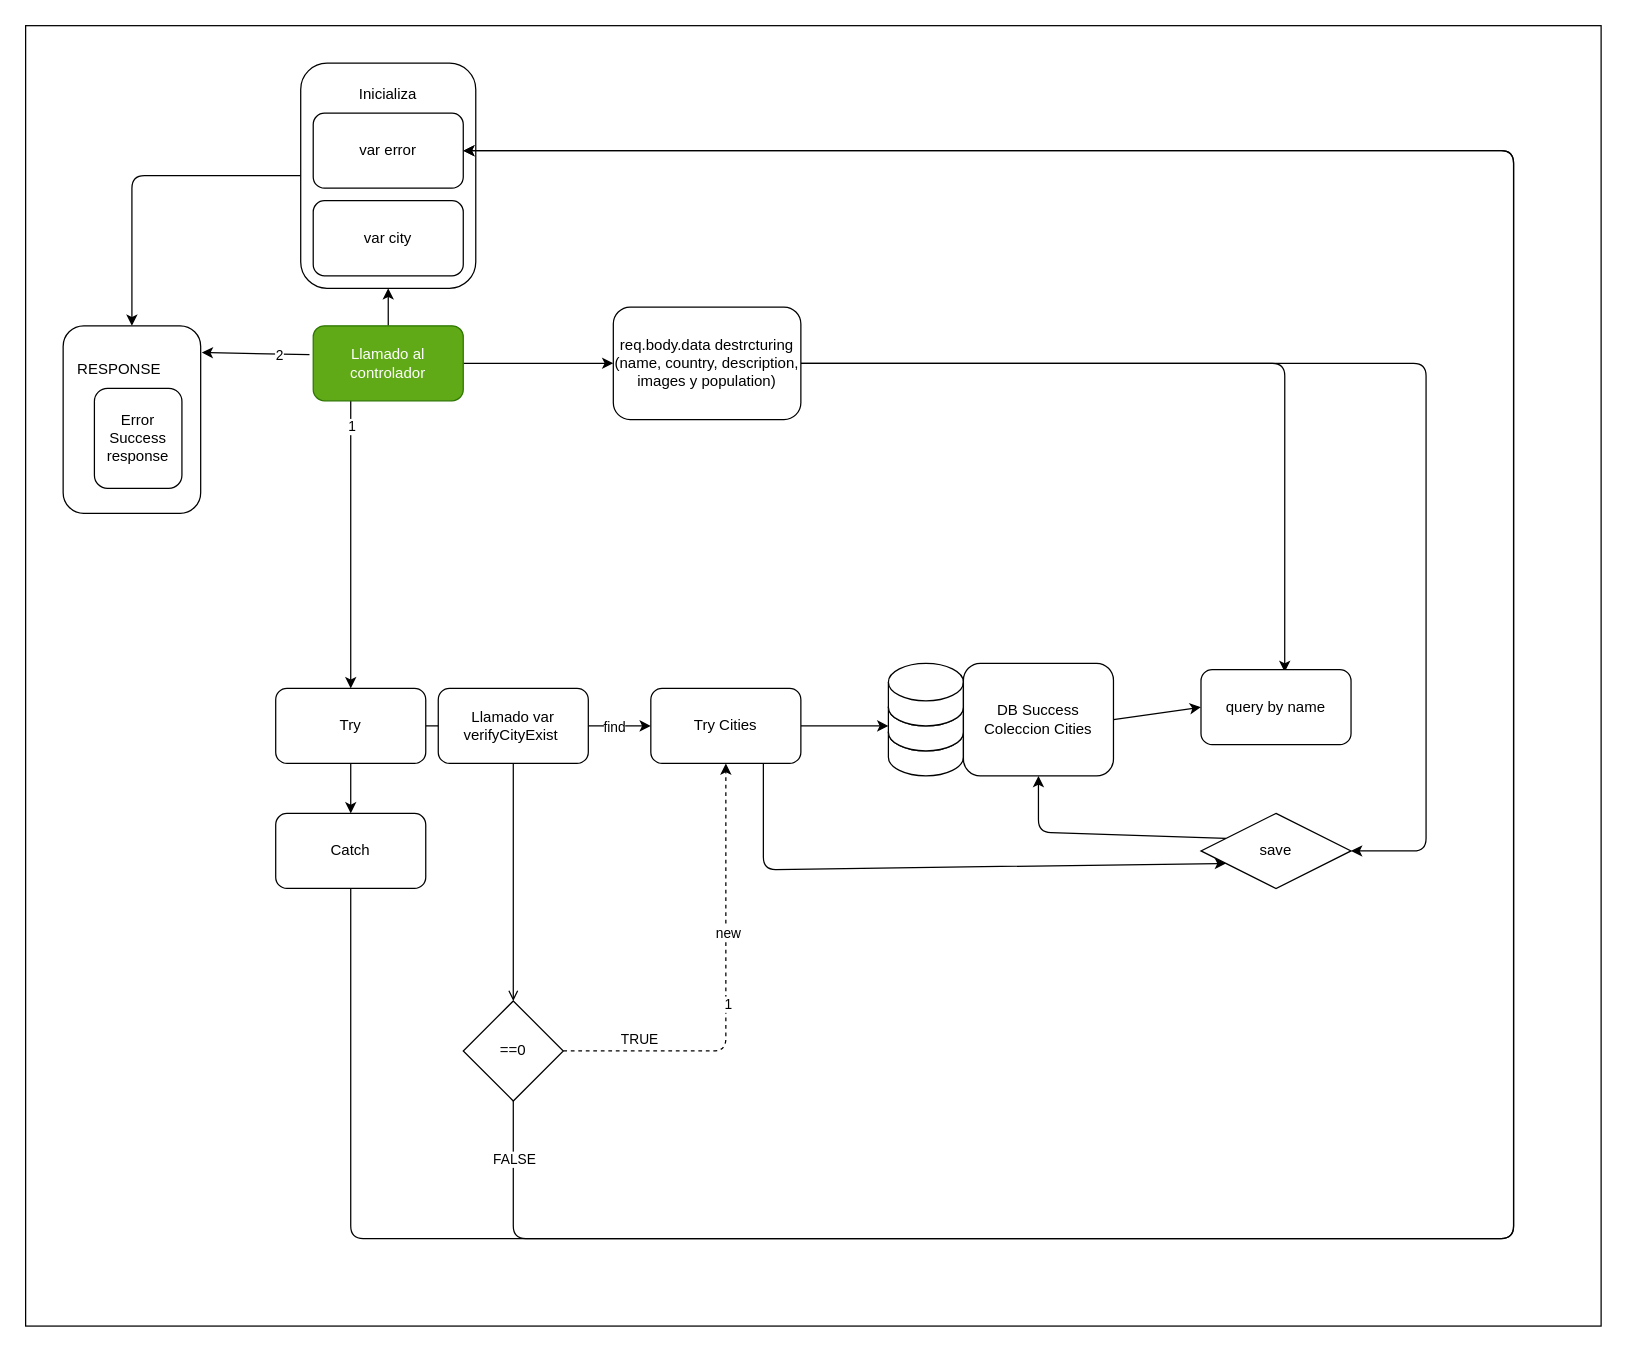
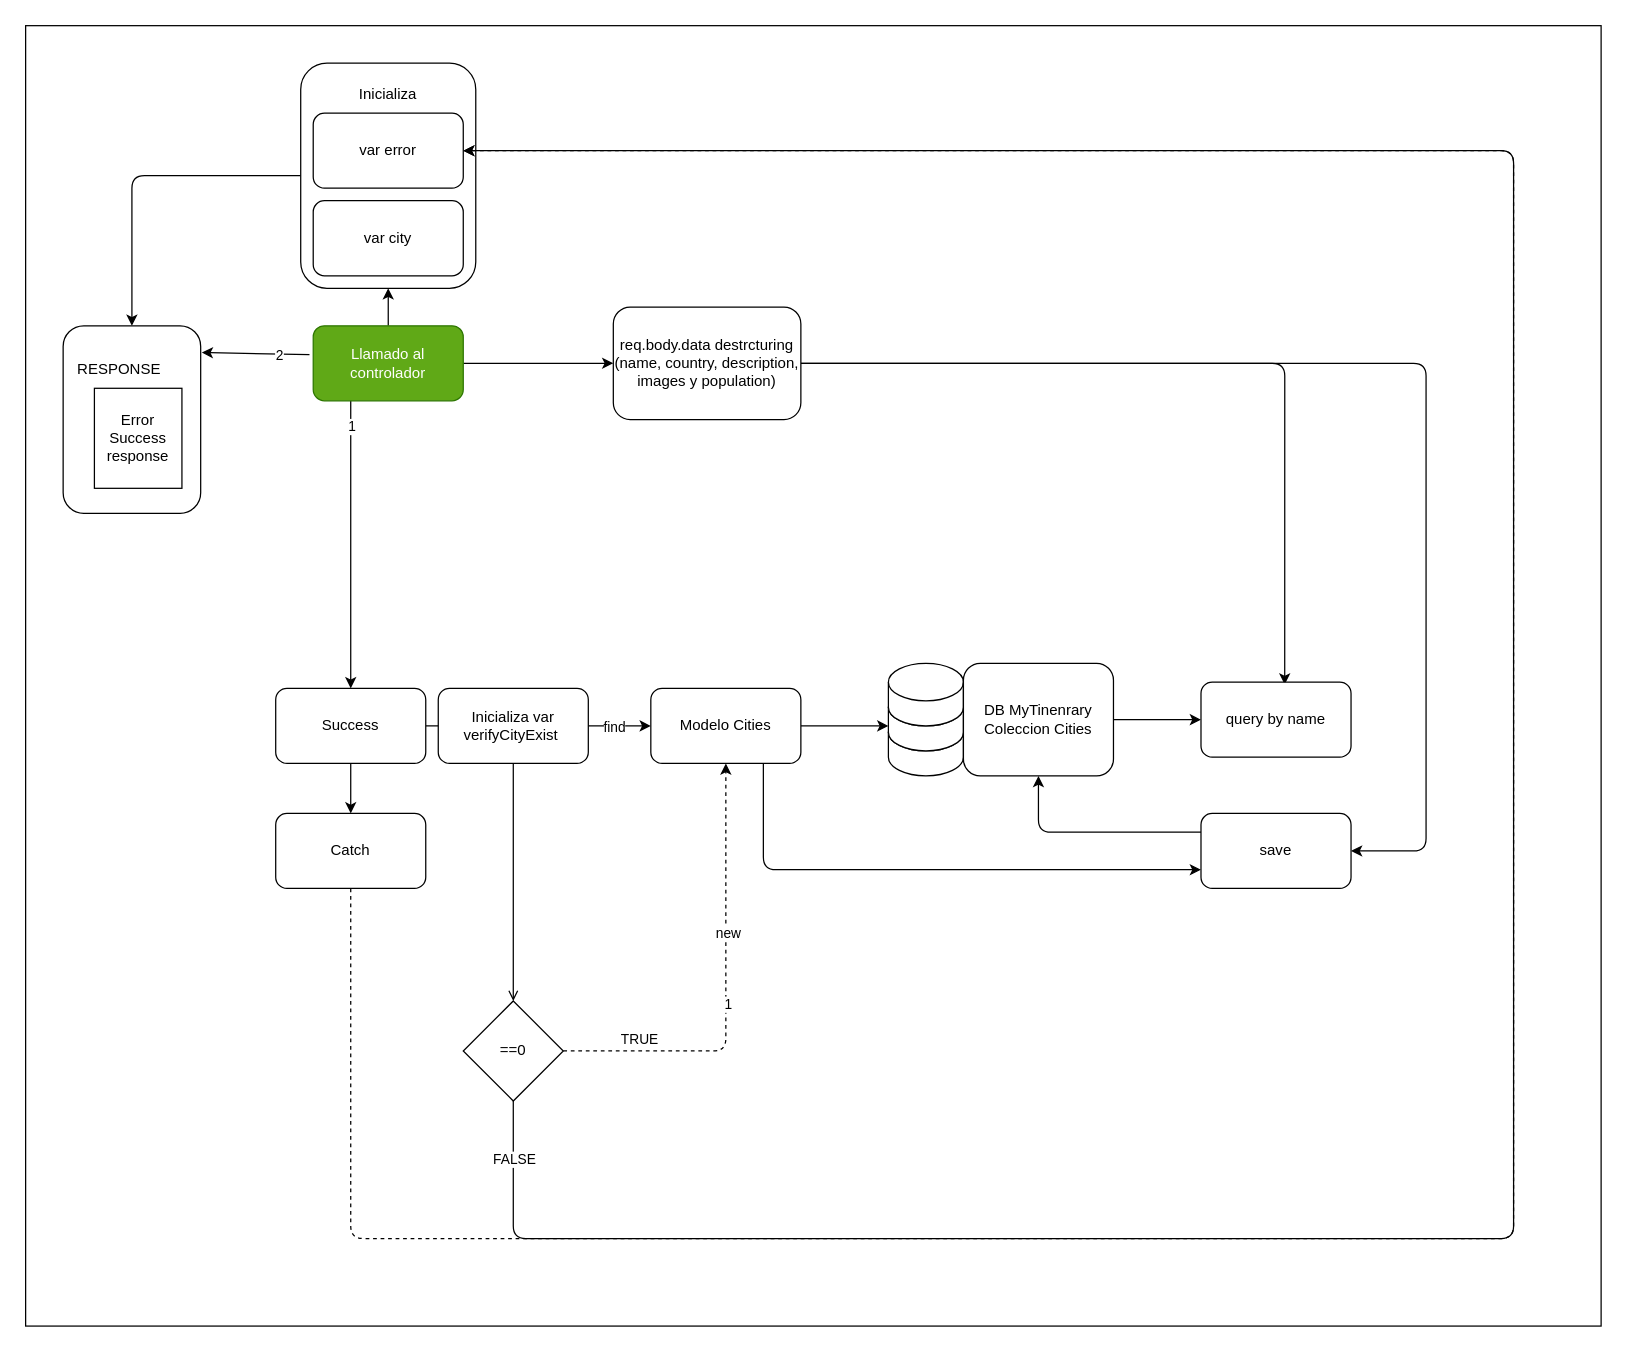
(138, 438) -> (138, 438)
(1276, 707) -> (1276, 719)
(1038, 719) -> (1038, 719)
(351, 726) -> (351, 726)
(513, 726) -> (513, 726)
(726, 726) -> (726, 726)
(1276, 851) -> (1276, 851)
(351, 1142) -> (351, 1142)
